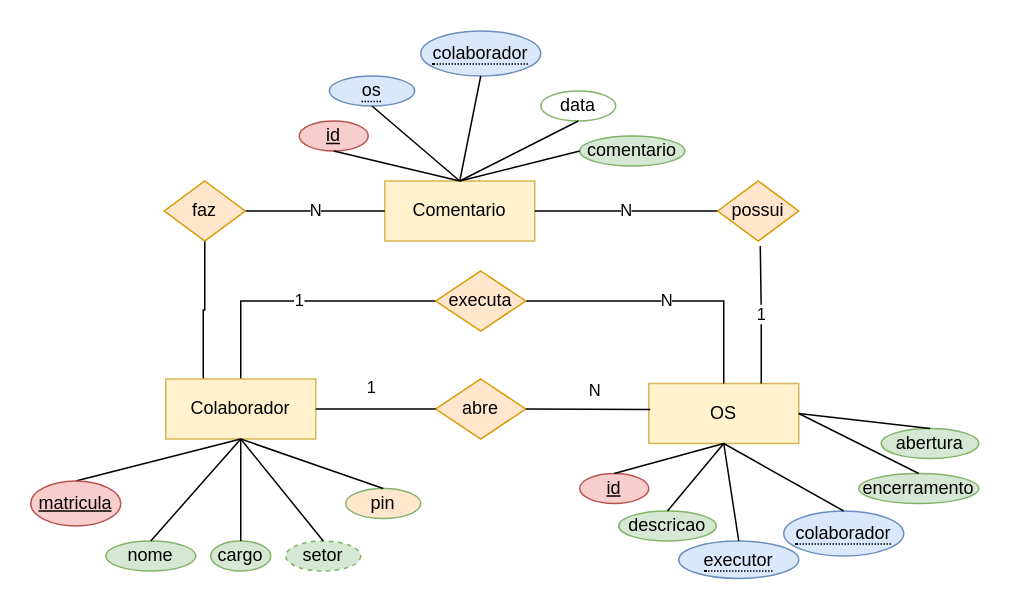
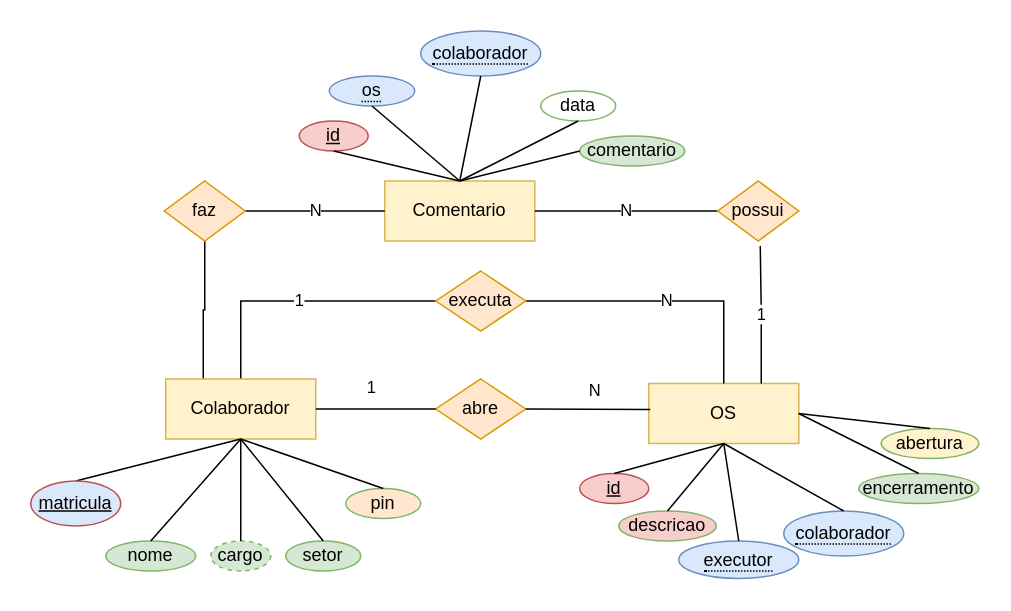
(930, 443) -> (930, 443)
(76, 503) -> (76, 503)
(668, 526) -> (668, 526)
(241, 556) -> (241, 556)
(323, 556) -> (323, 556)
